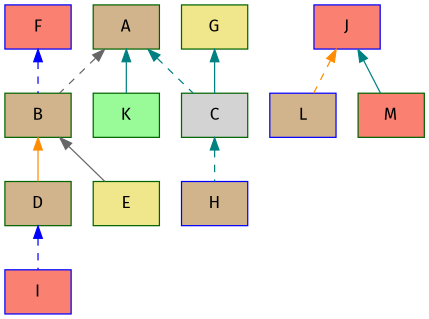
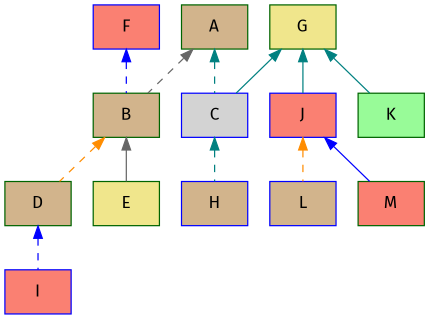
(126, 77) -> (352, 76)
none -> (303, 77)
(372, 77) -> (352, 164)
(215, 115) -> (215, 115)
(38, 166) -> (77, 164)
